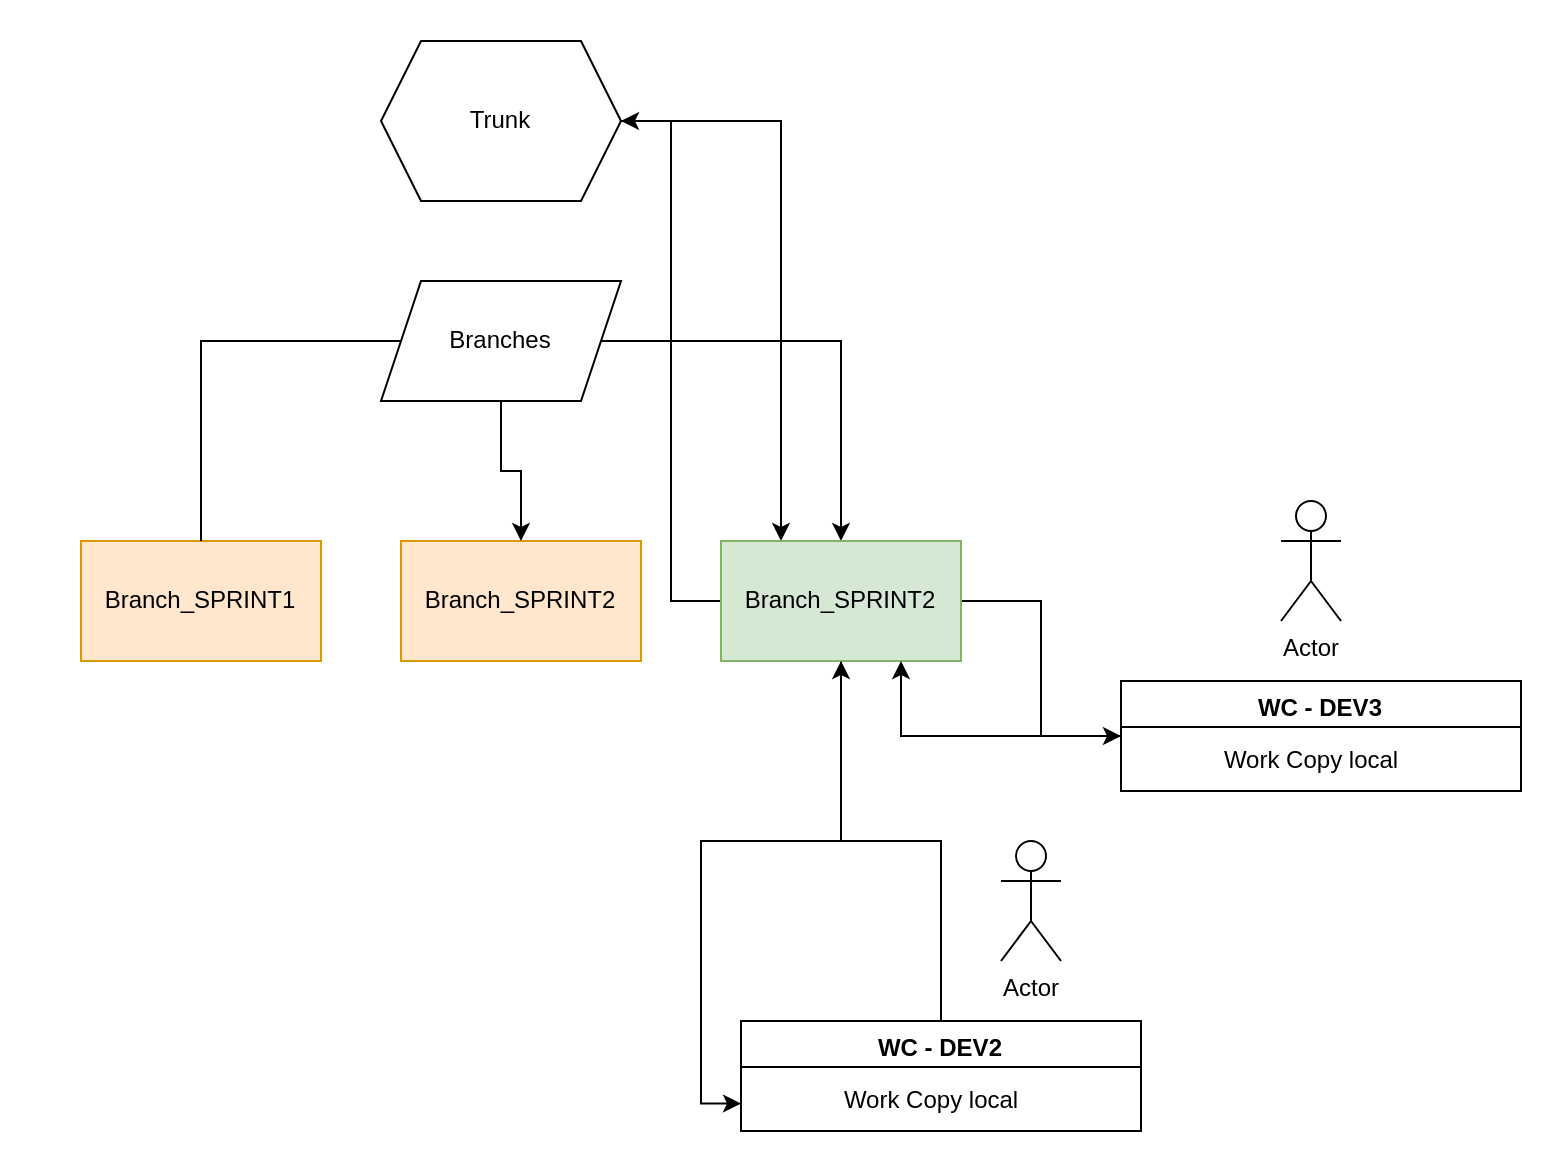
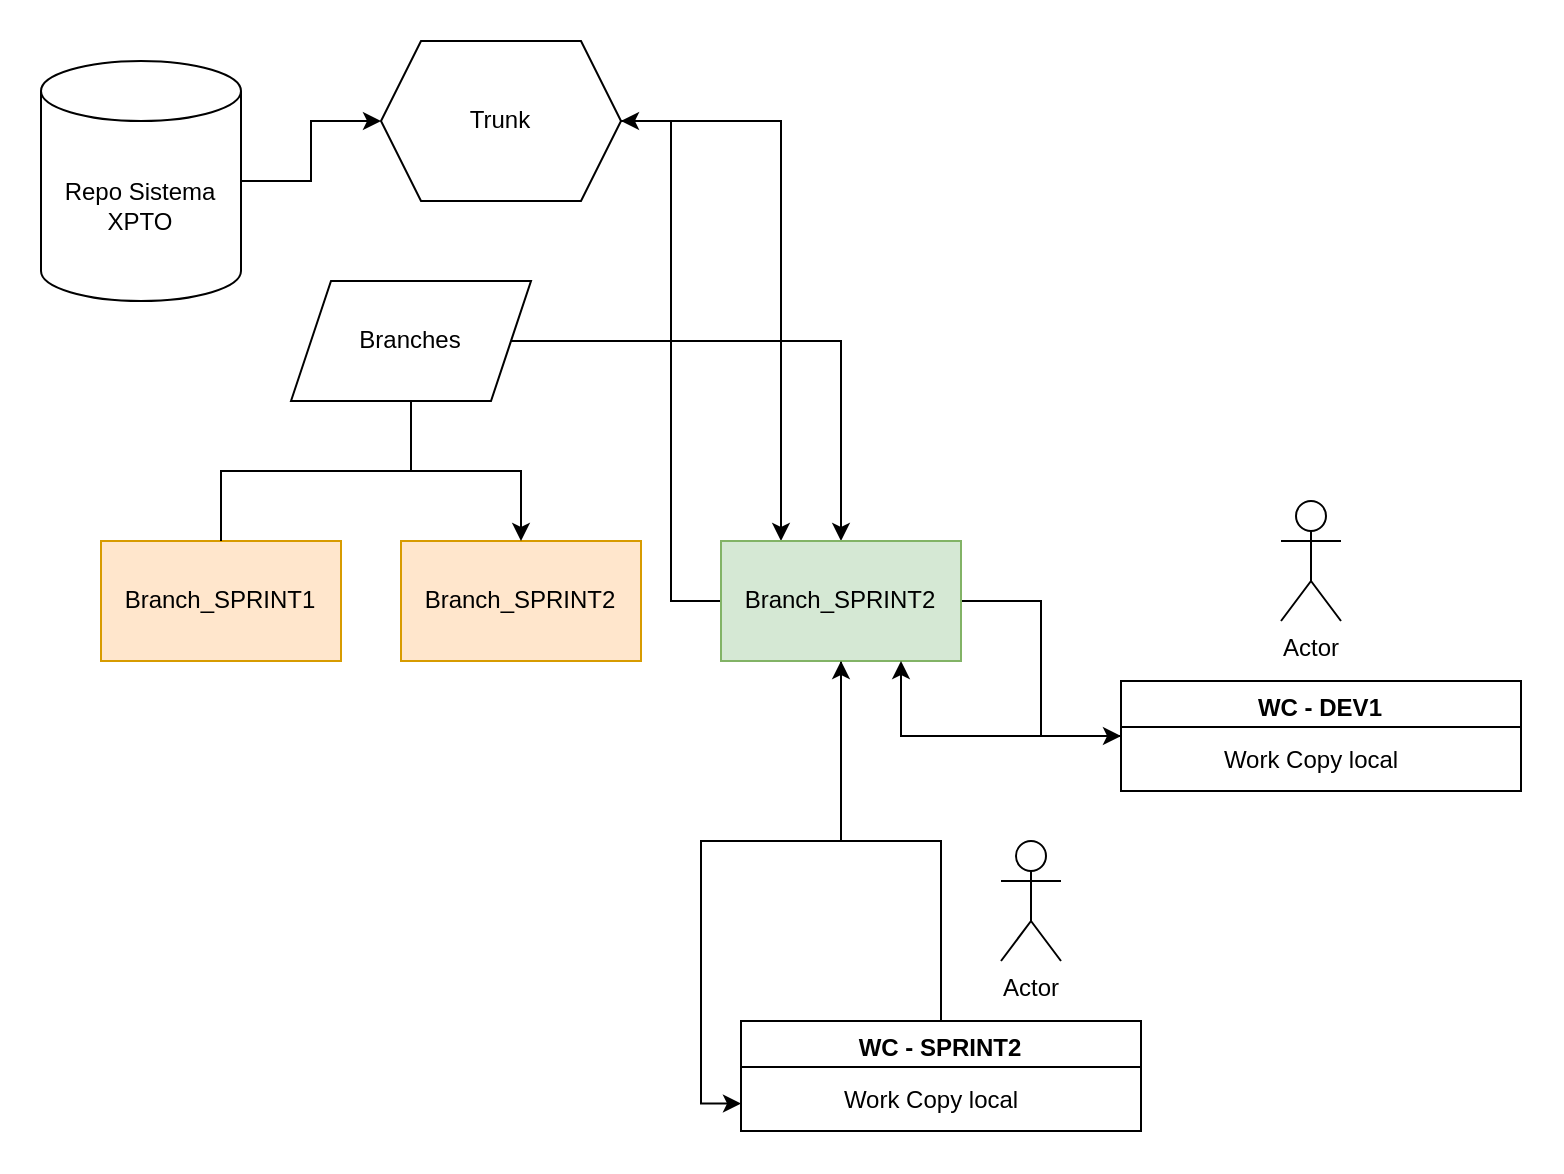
none -> (311, 158)
none -> (141, 181)
(501, 341) -> (411, 341)
(201, 601) -> (221, 601)
(1321, 709) -> (1321, 709)
(941, 1049) -> (941, 1049)
